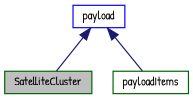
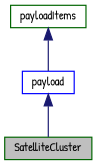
(129, 54) -> (48, 56)
